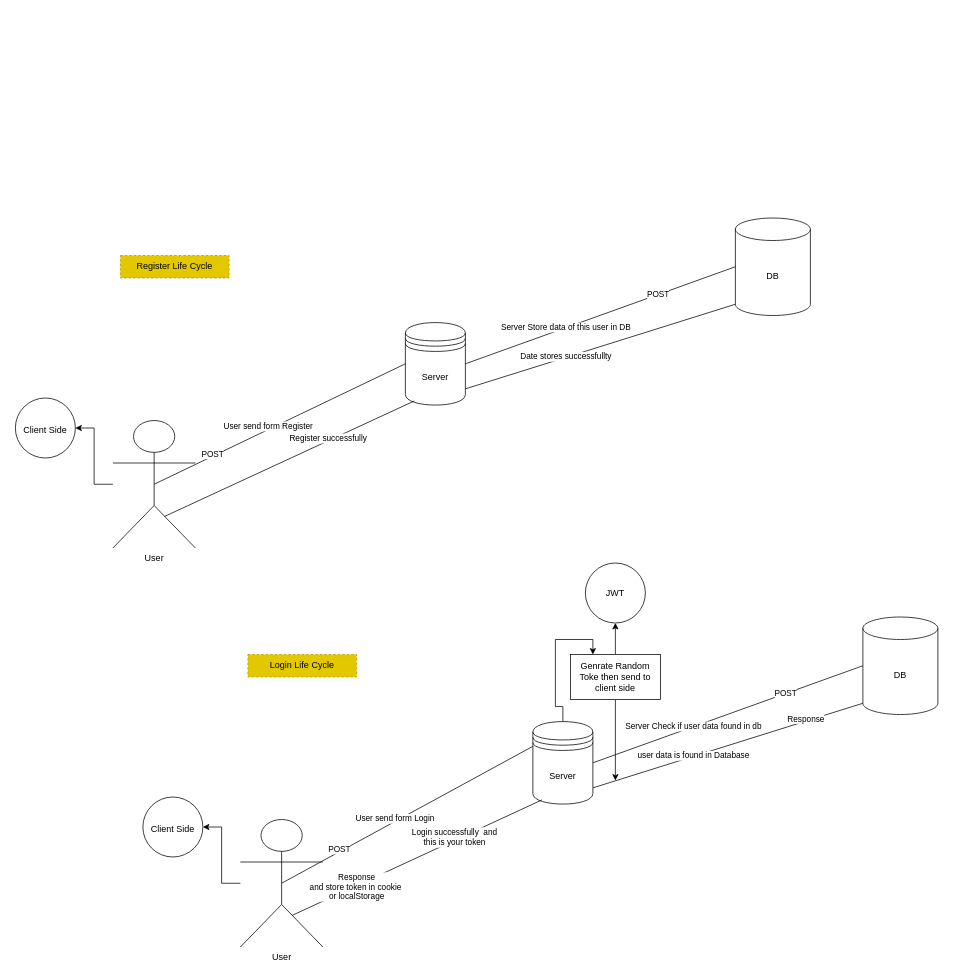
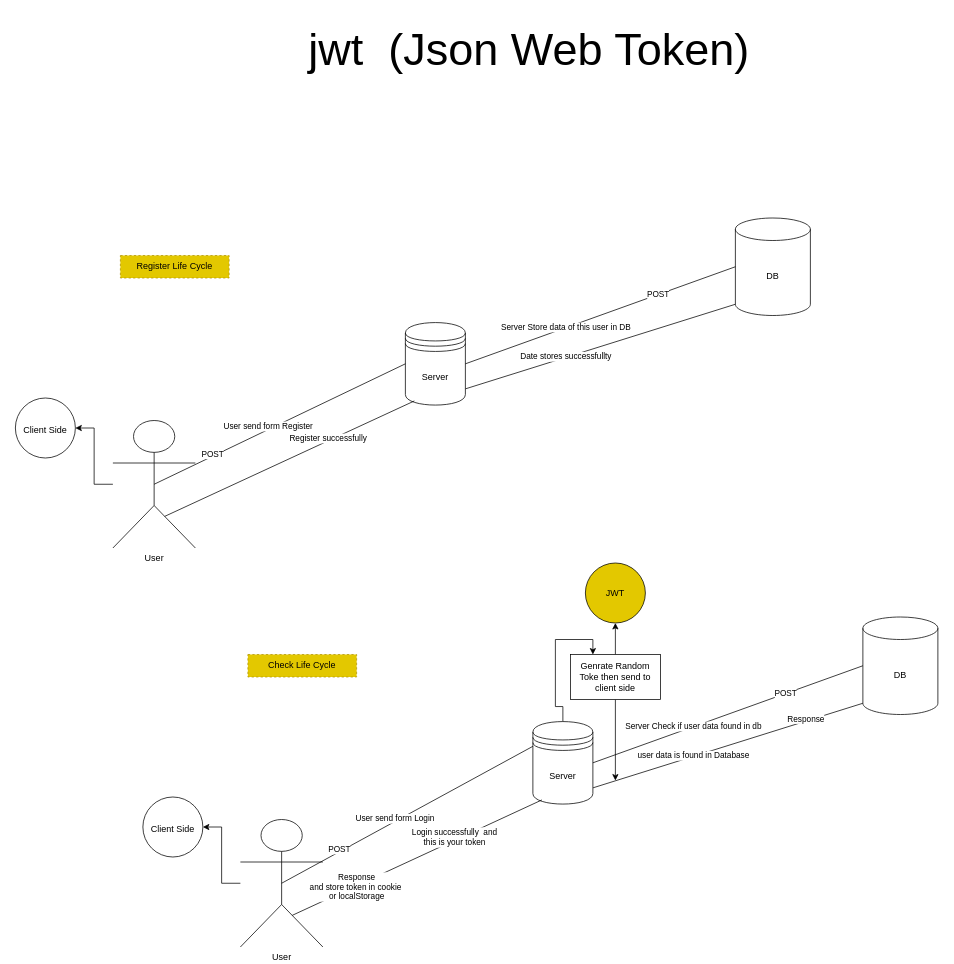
none -> (529, 49)
(615, 593) -> (615, 593)
(302, 666) -> (302, 666)
